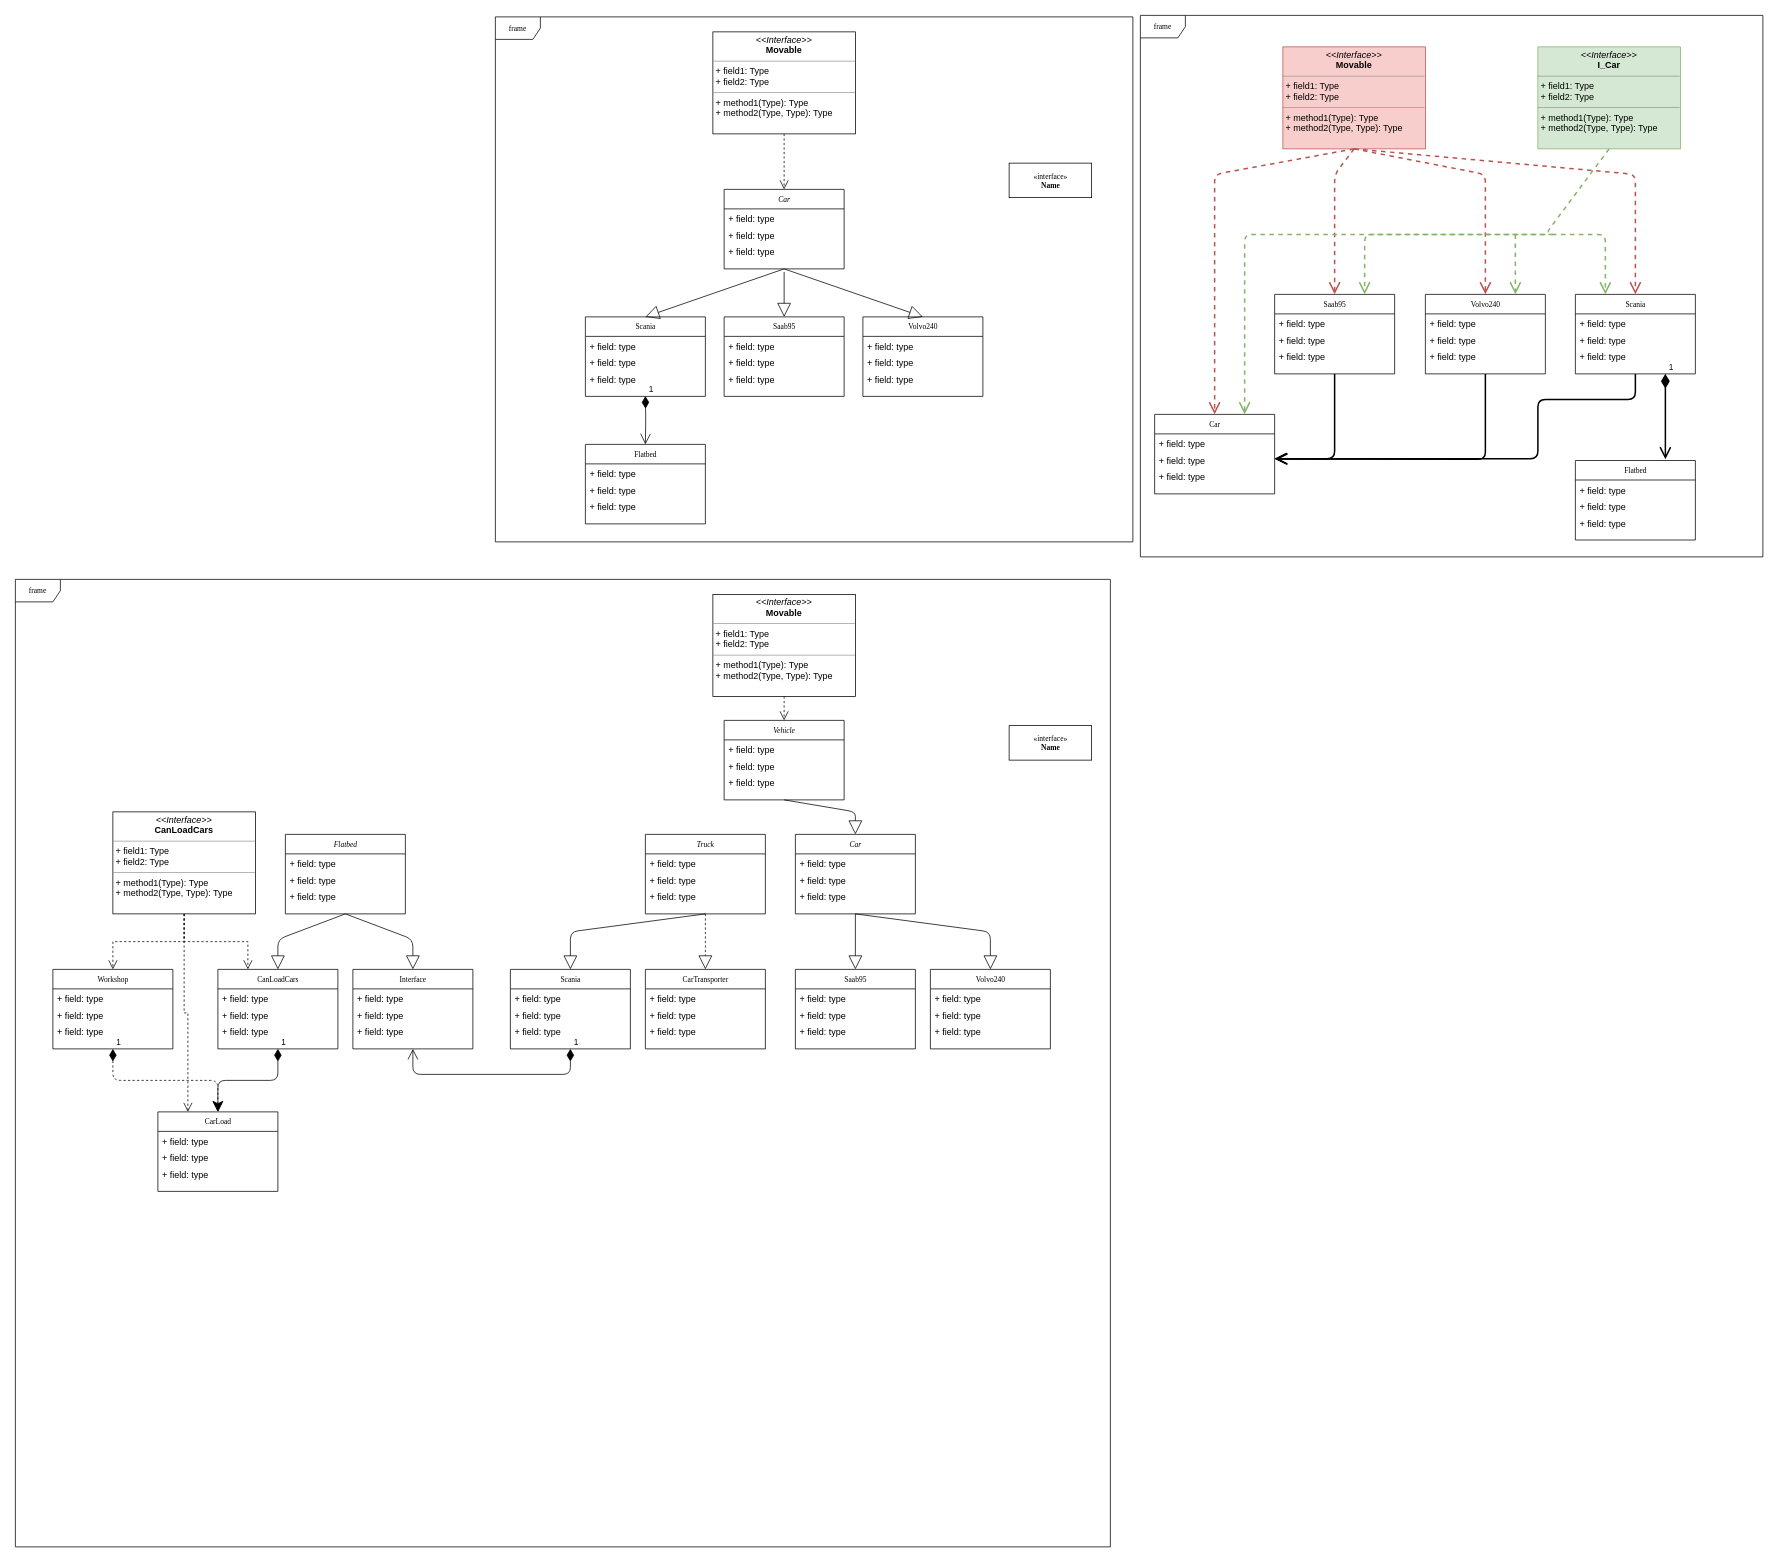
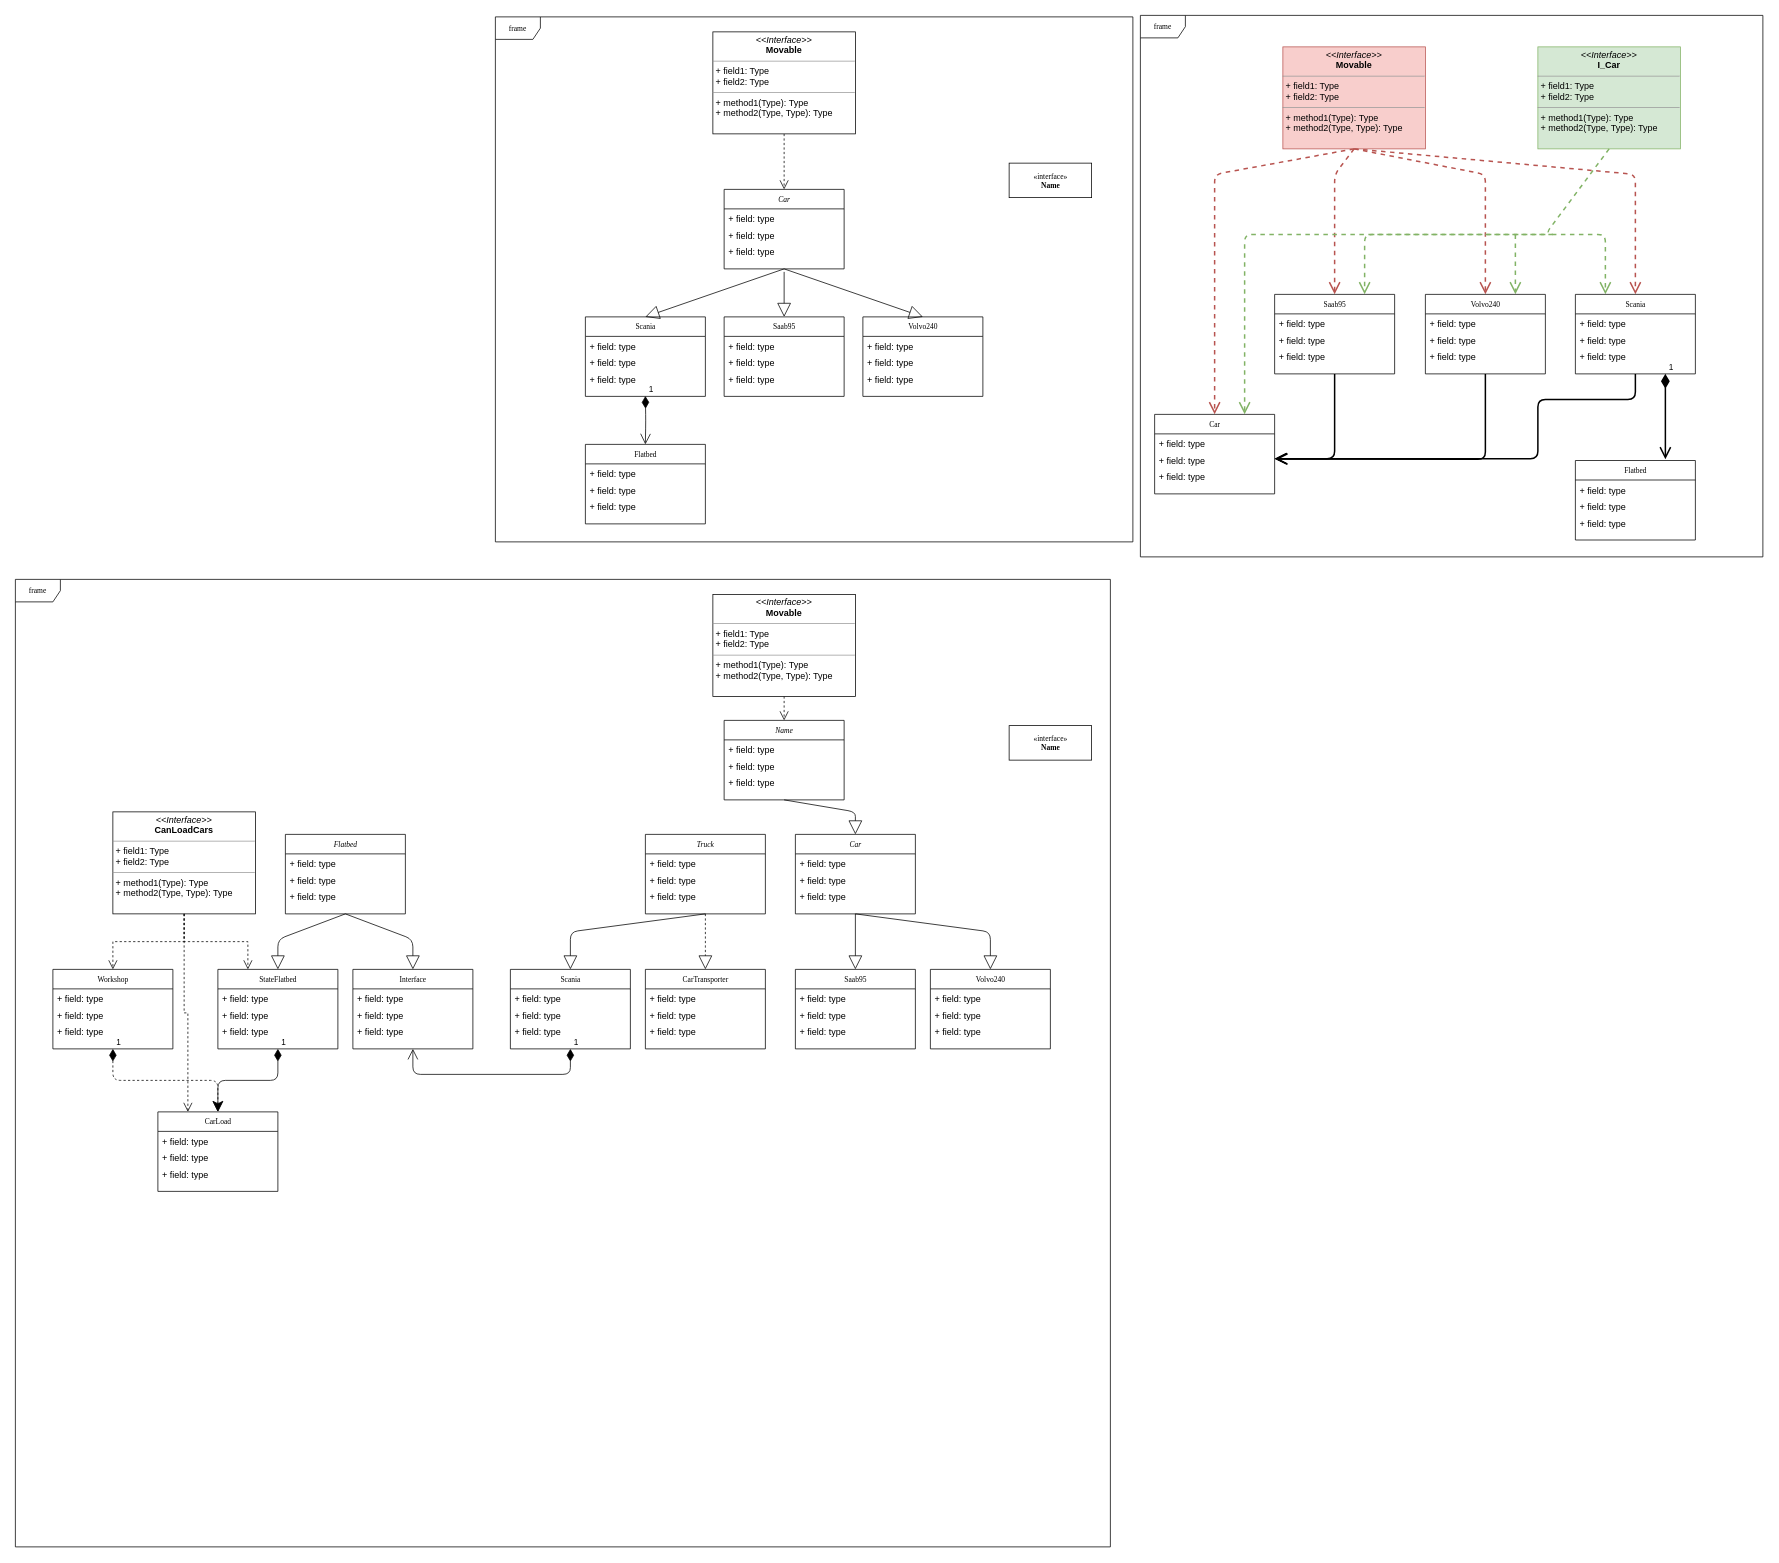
(785, 730) -> (785, 730)
(278, 979) -> (278, 979)
